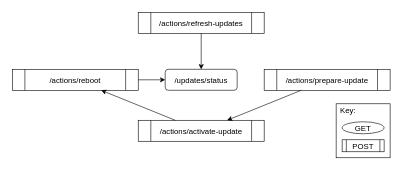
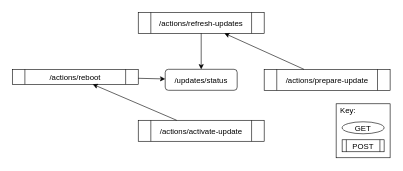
(75, 80) -> (75, 77)
(266, 105) -> (267, 52)
